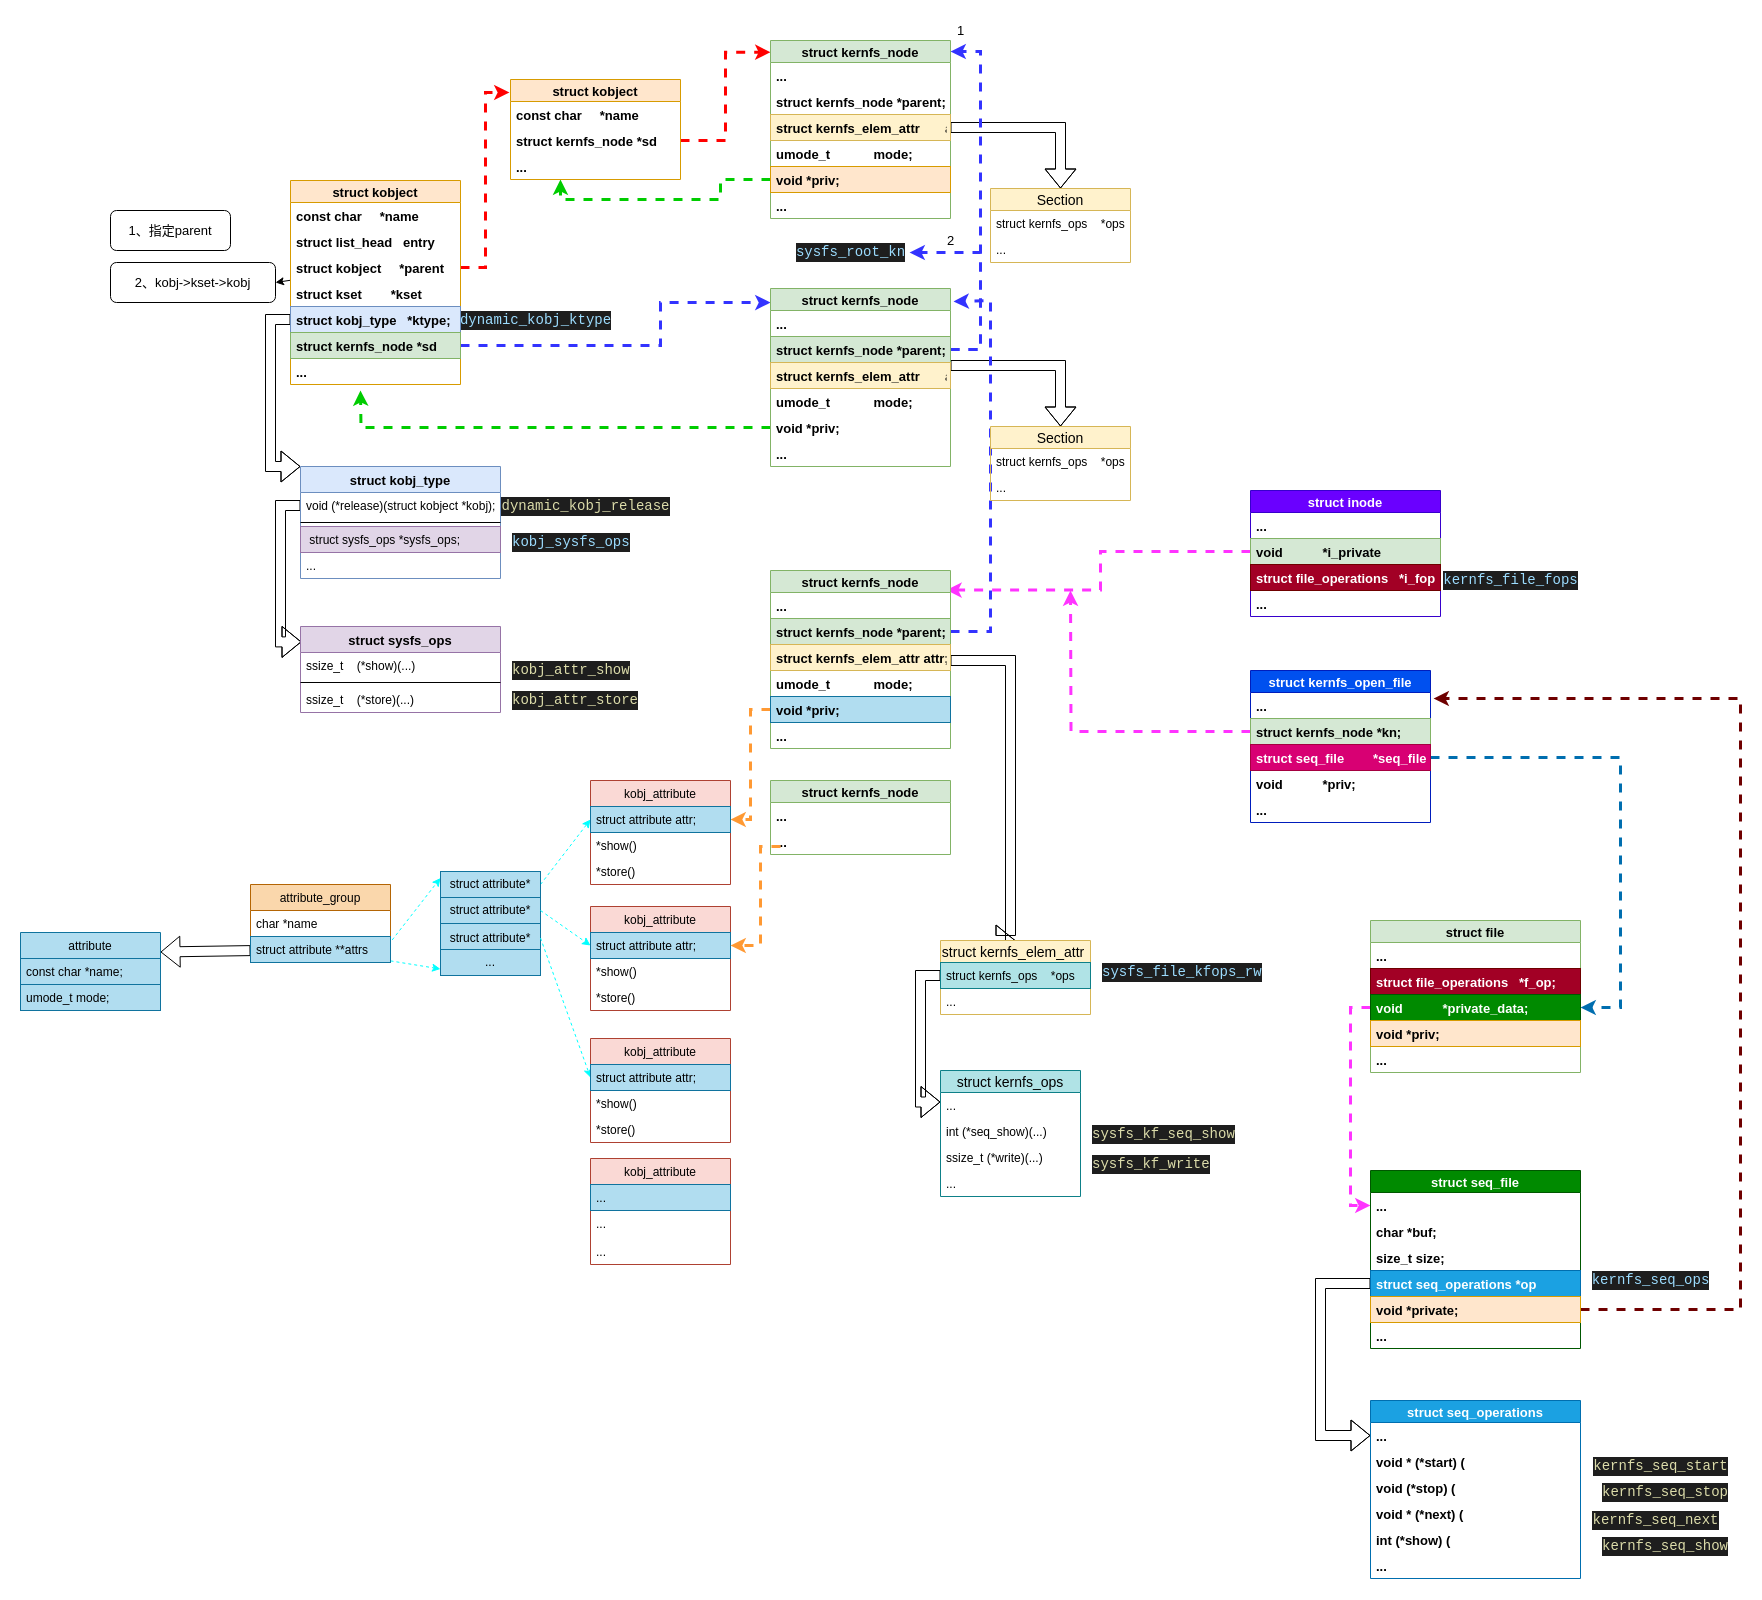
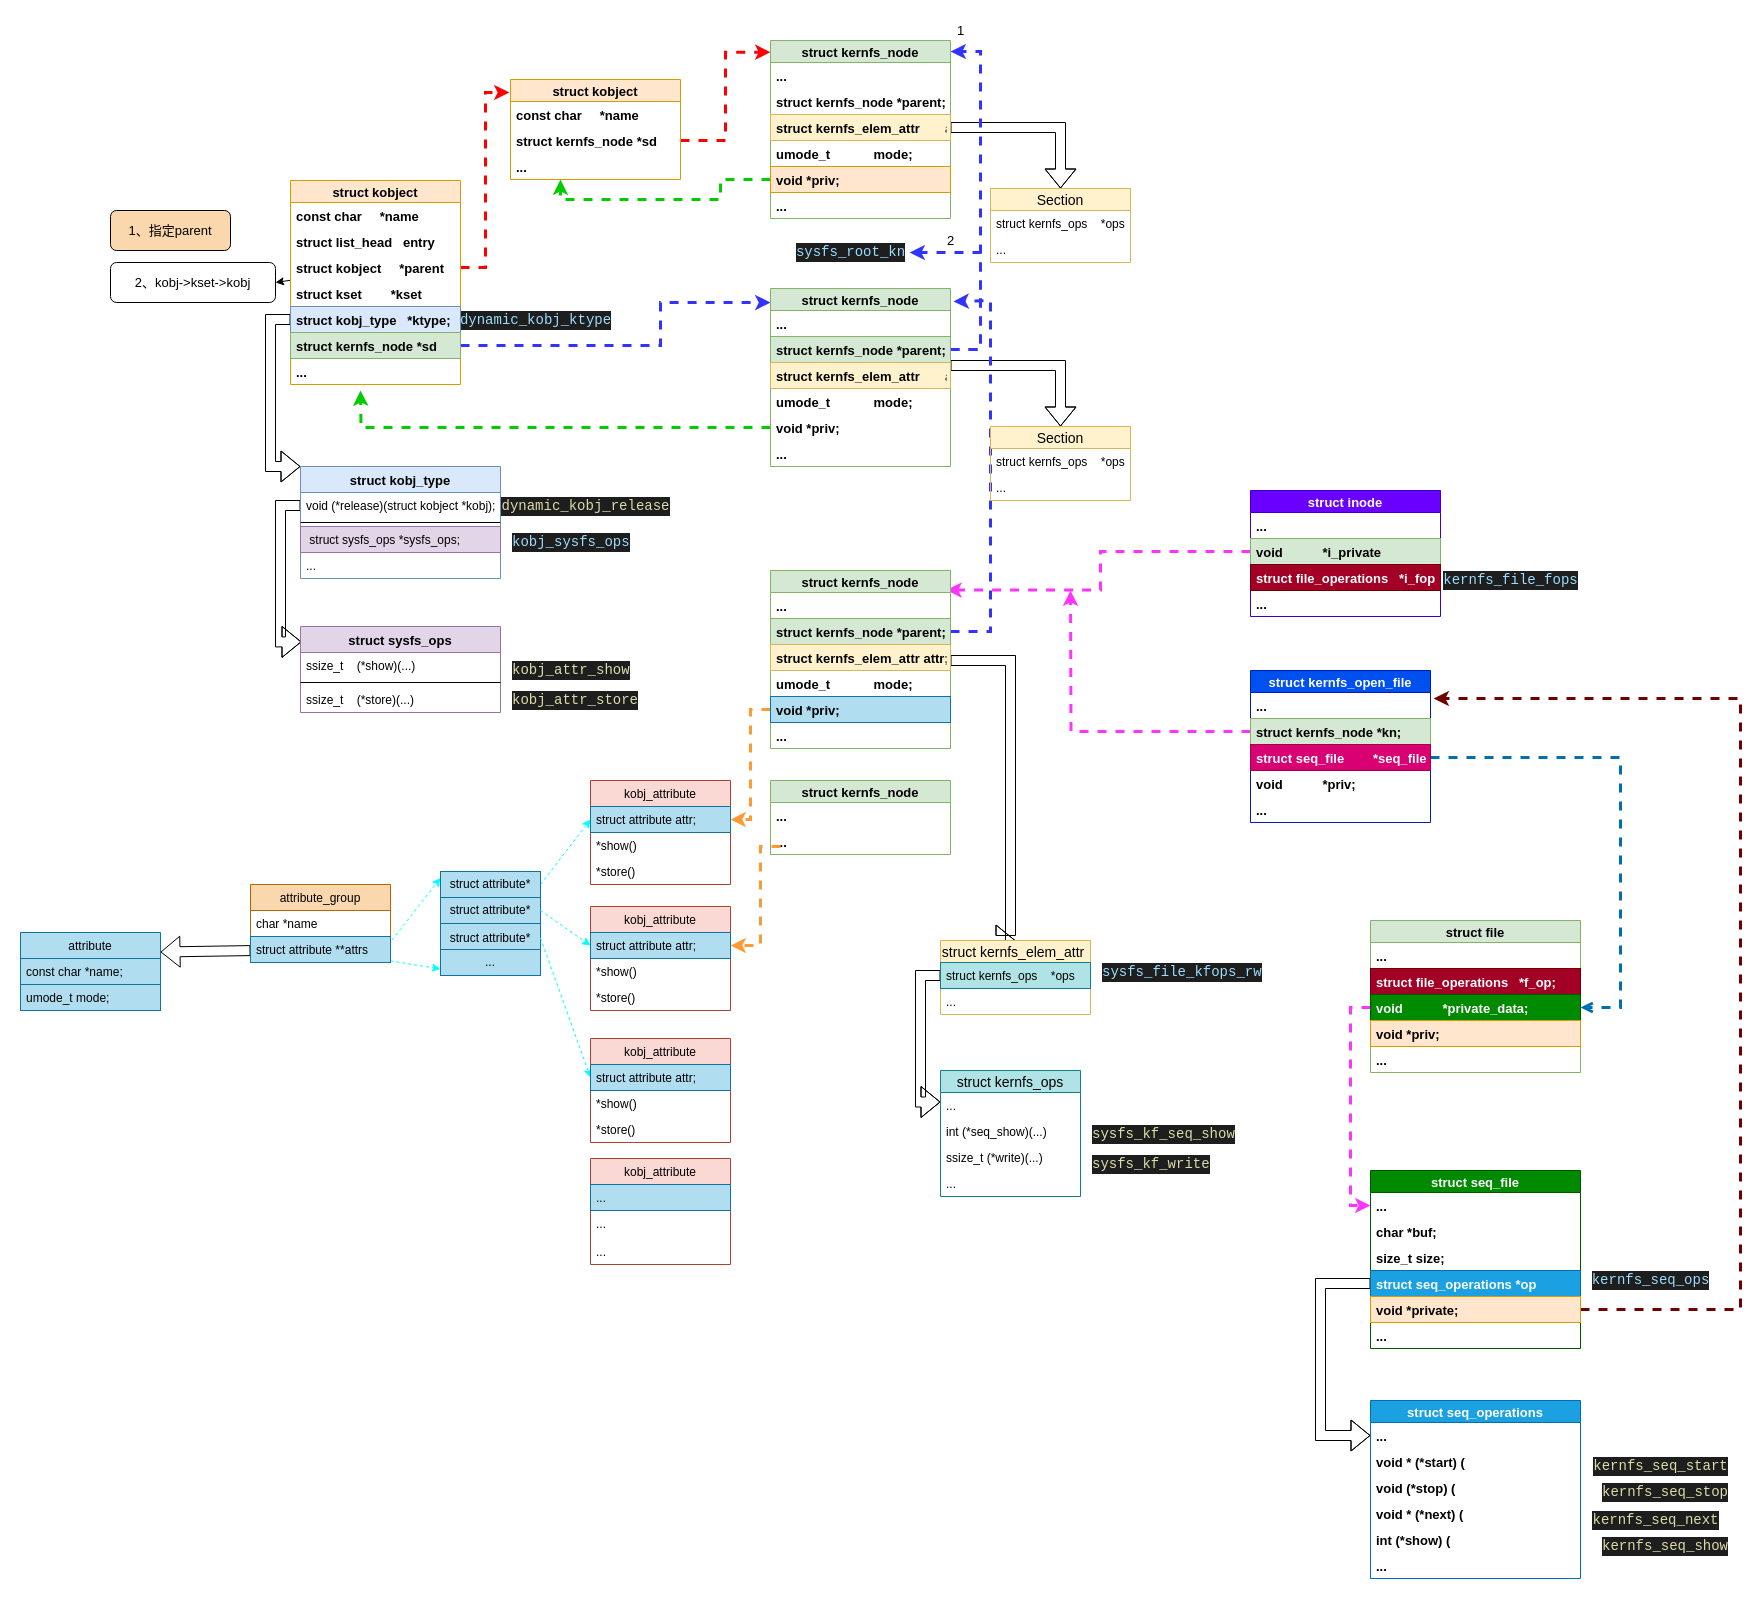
(171, 231) -> (171, 231)
(1593, 1008) -> (1592, 1008)
